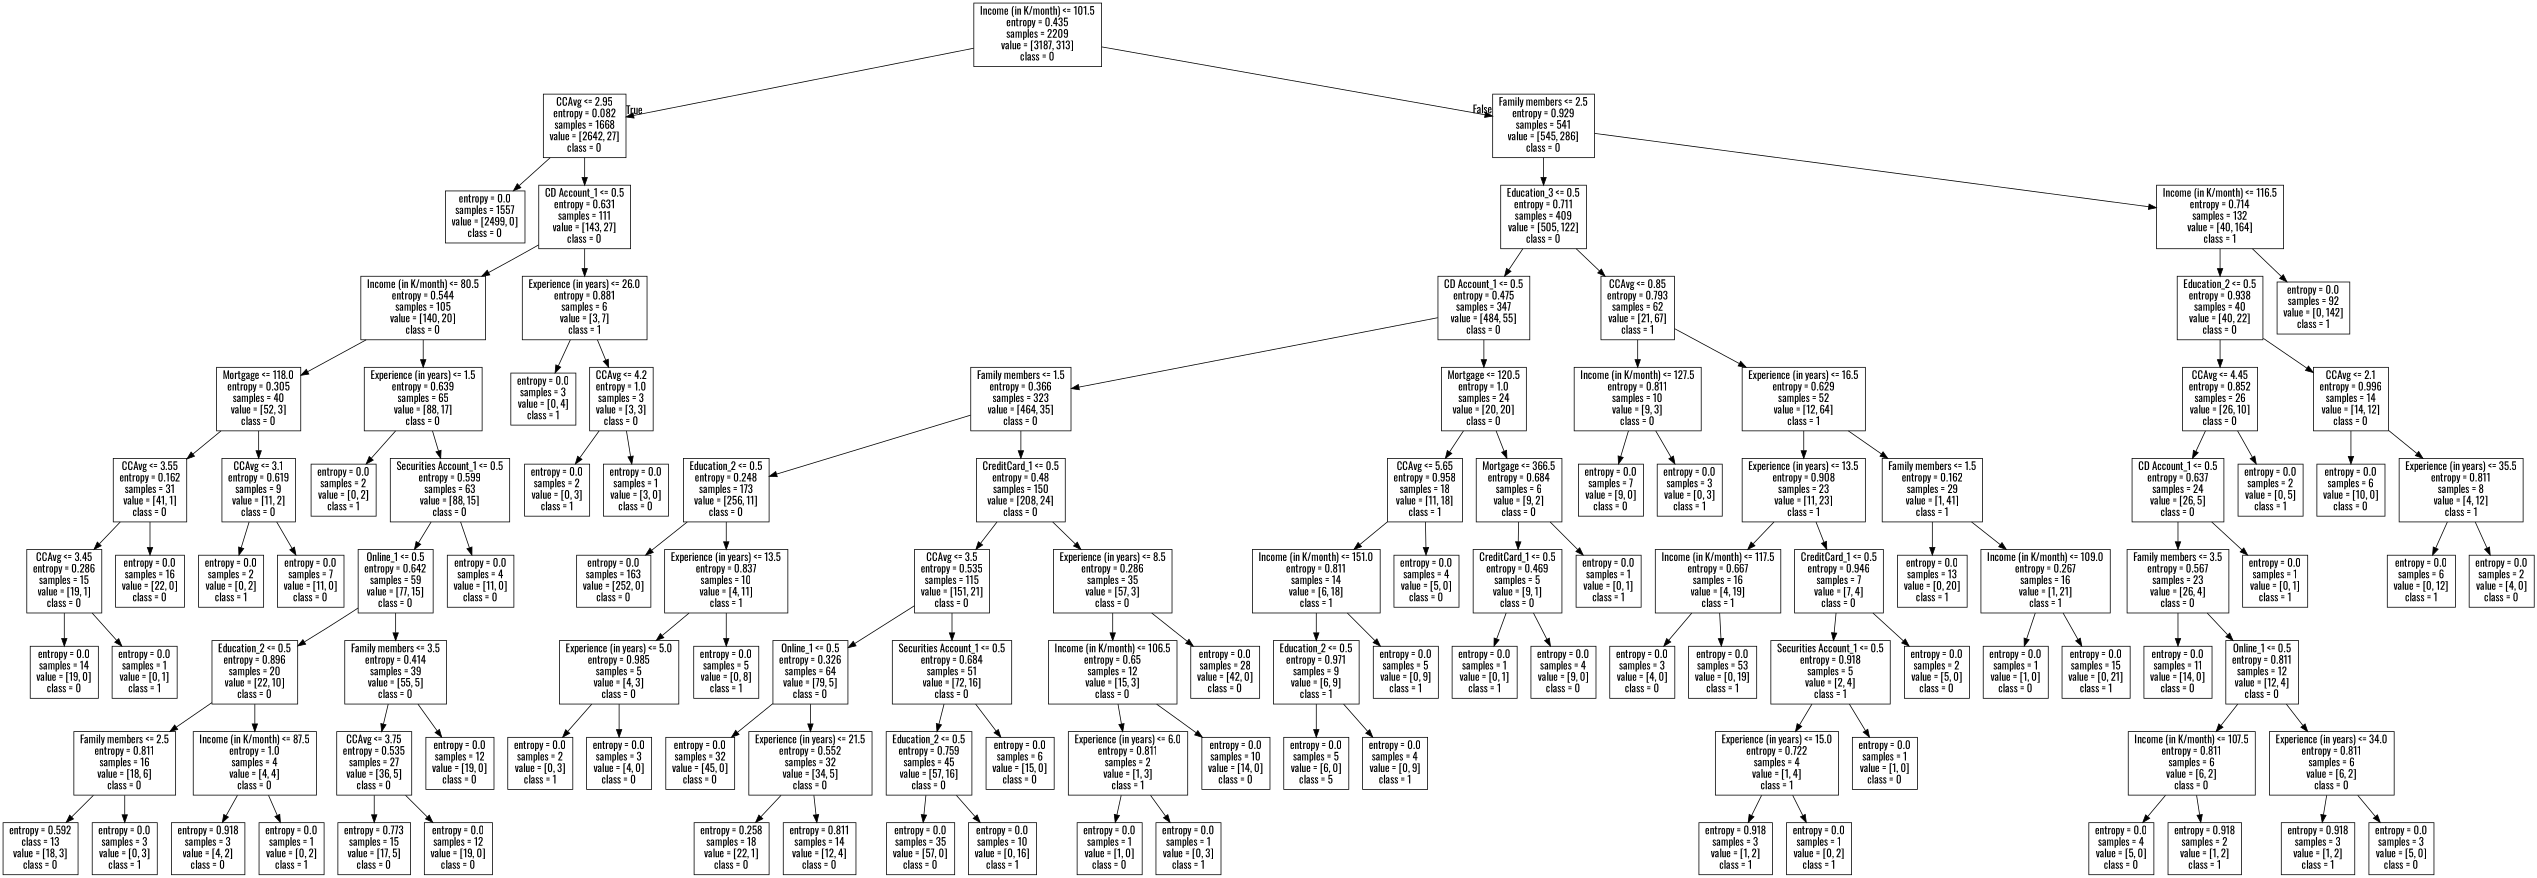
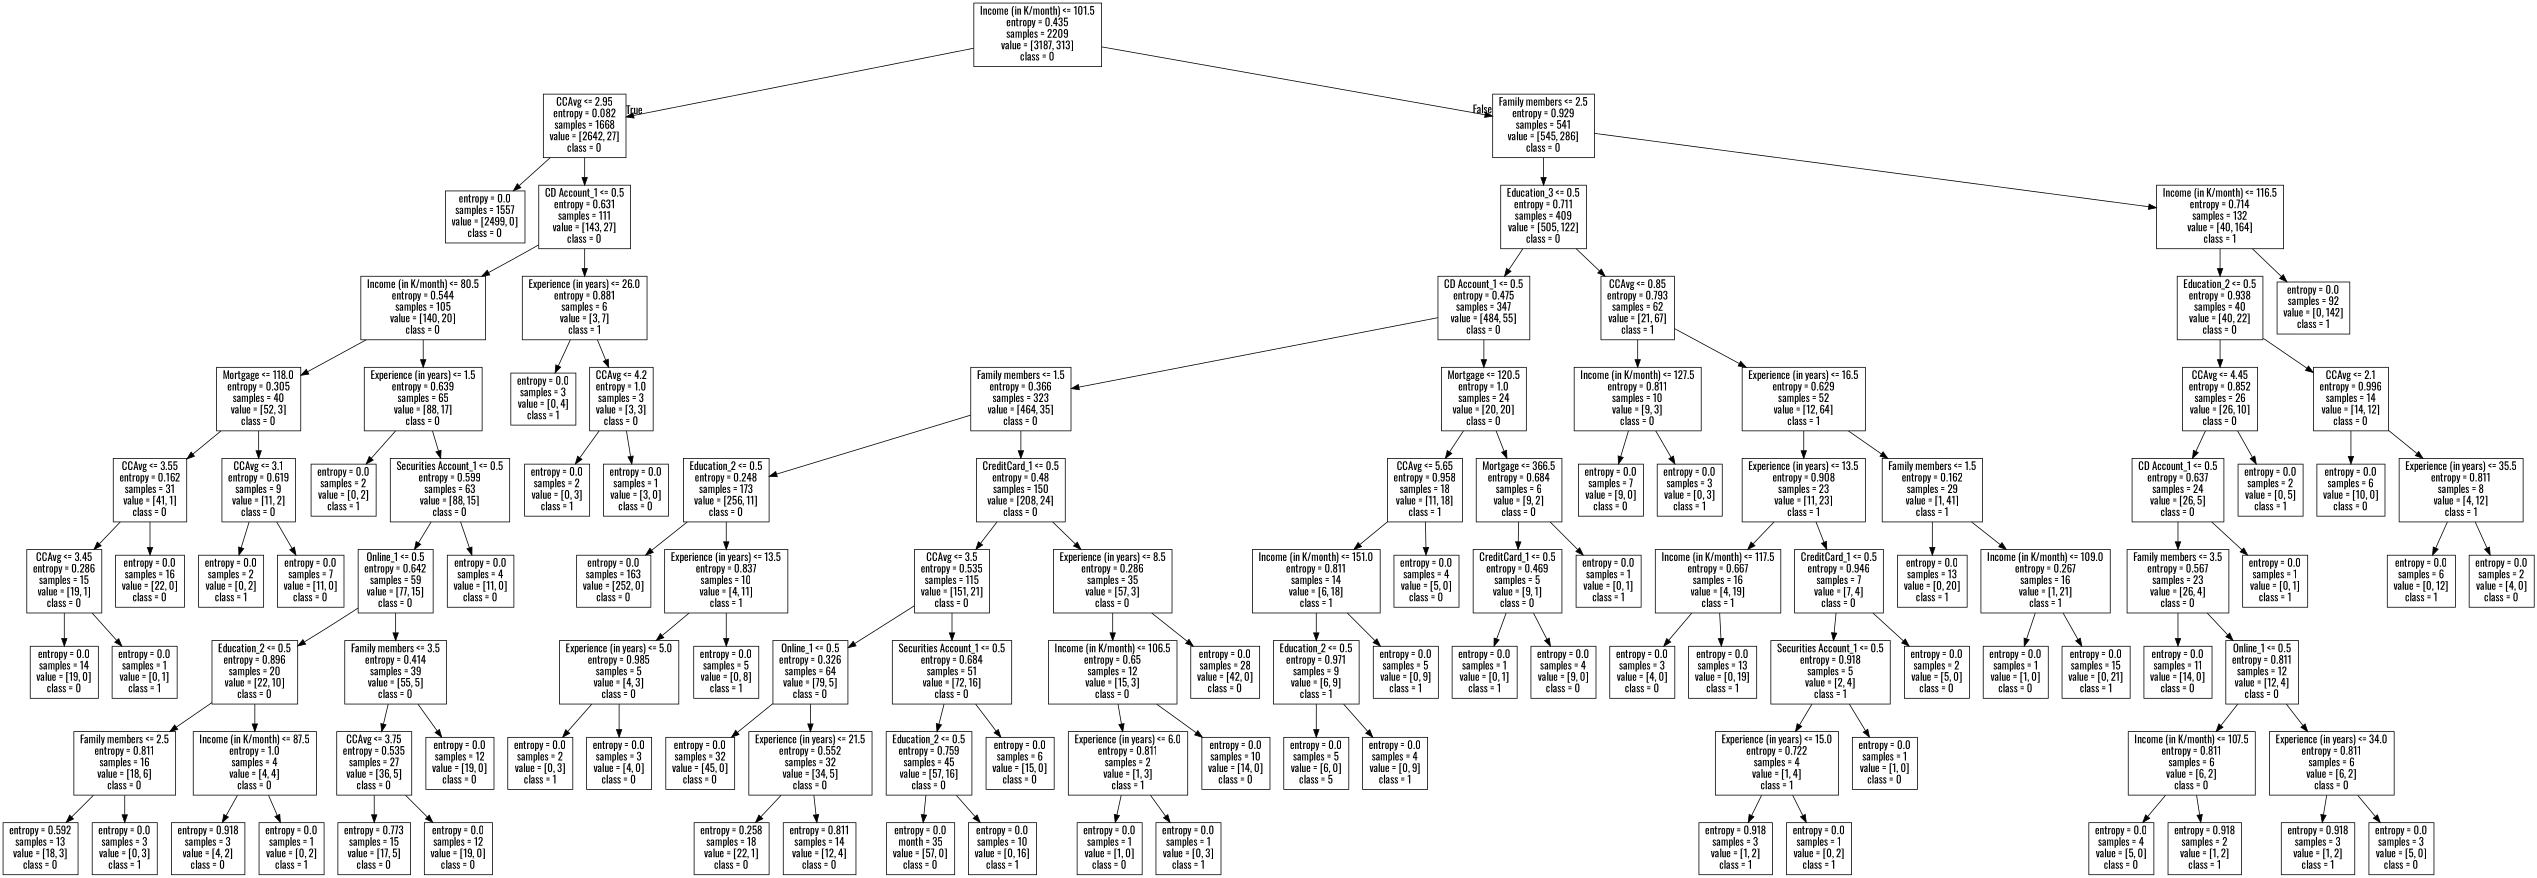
(1723, 672) -> (1723, 672)
(41, 849) -> (41, 849)
(921, 849) -> (921, 849)
